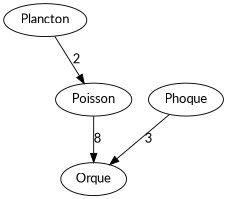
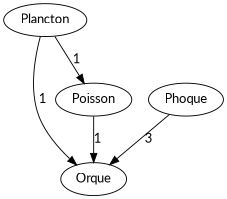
(77, 60) -> (77, 60)
none -> (35, 103)
(98, 139) -> (98, 139)
